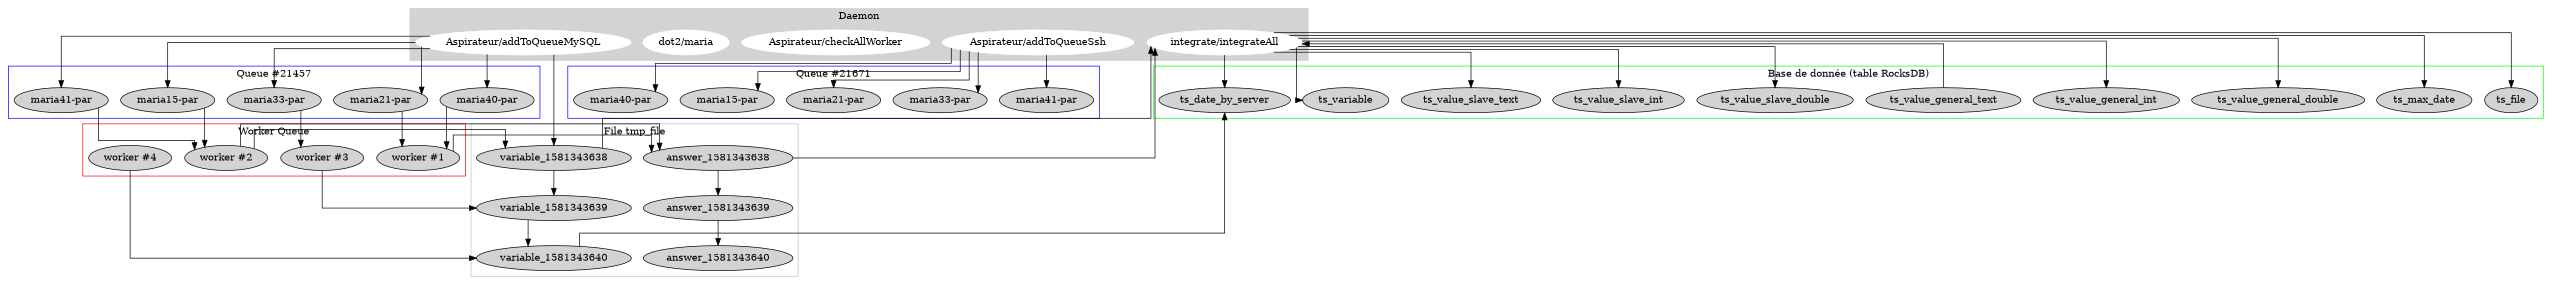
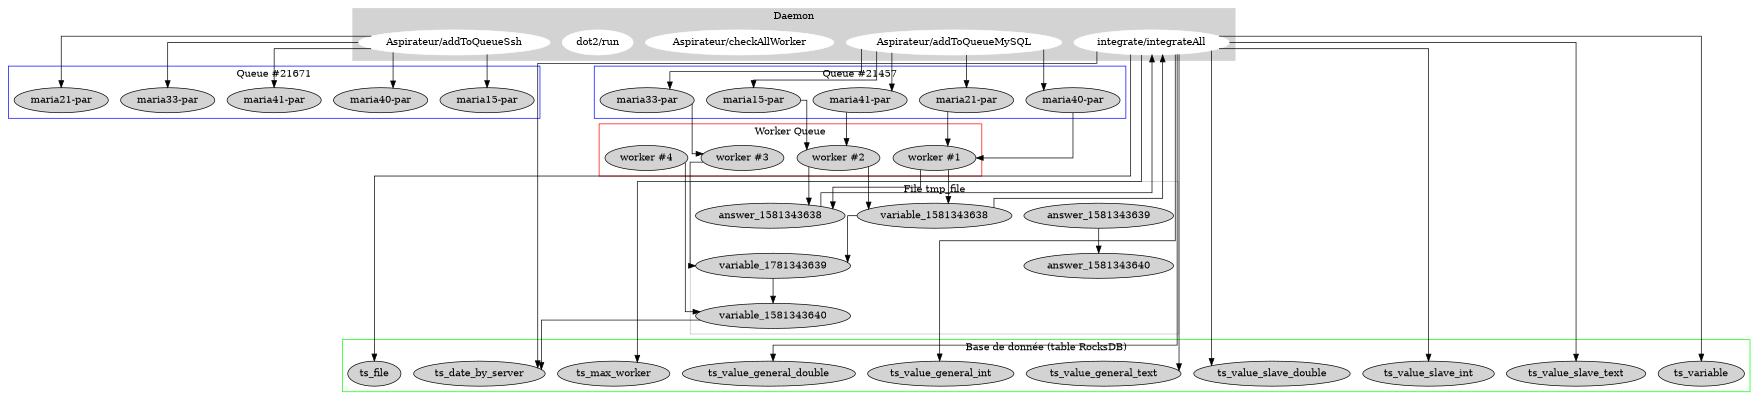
(686, 42) -> (598, 42)
(1648, 44) -> (1179, 209)
(554, 96) -> (948, 186)
(2424, 100) -> (614, 374)
(718, 179) -> none
(554, 208) -> (773, 266)
